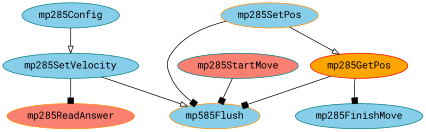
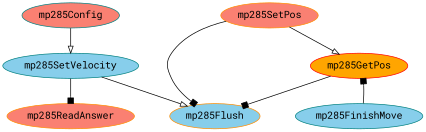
(71, 15) -> (71, 15)
(270, 15) -> (270, 15)
(238, 66) -> none
(354, 87) -> (364, 94)
(215, 116) -> (215, 116)
